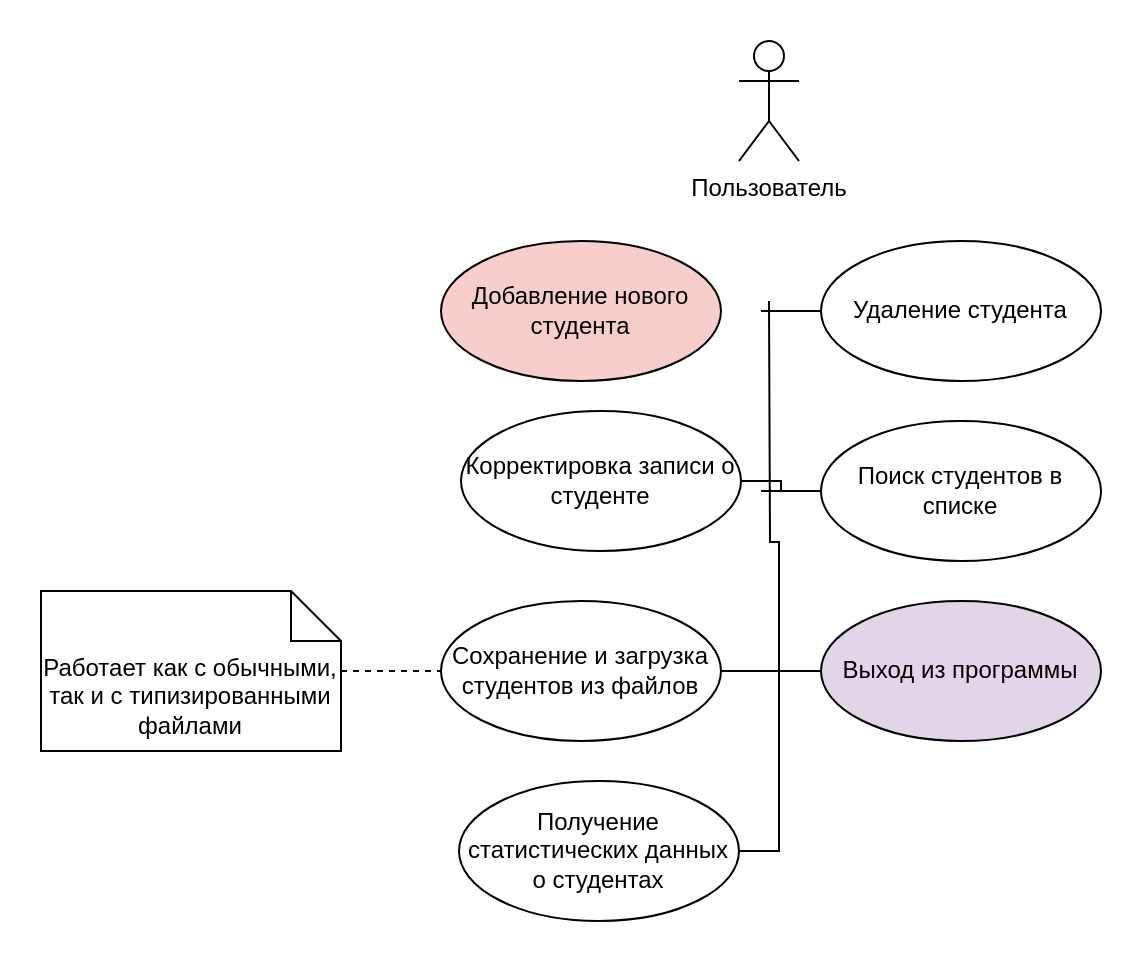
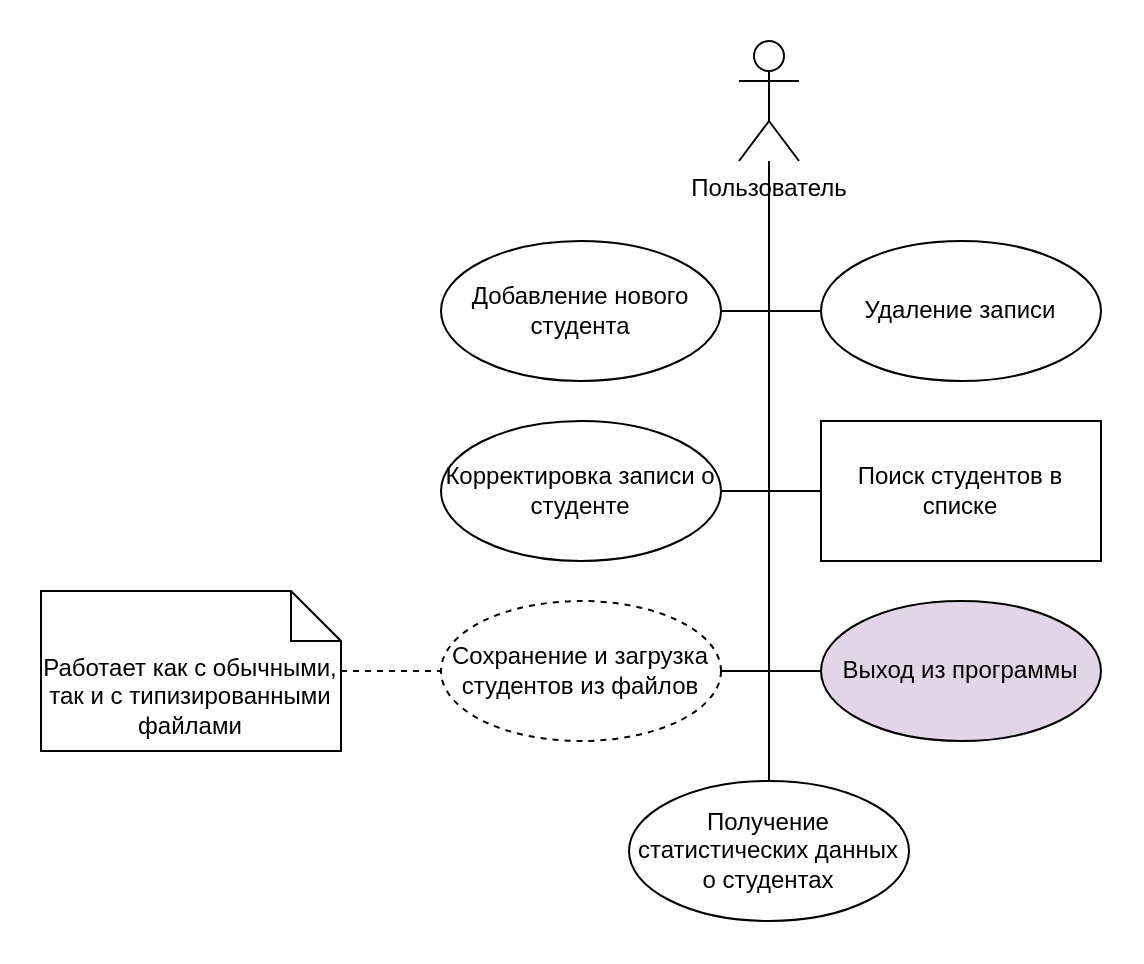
none -> (769, 230)
(581, 311) -> (581, 311)
(961, 311) -> (961, 311)
(601, 481) -> (581, 491)
(961, 491) -> (961, 491)
(581, 671) -> (581, 671)
(599, 851) -> (769, 851)
